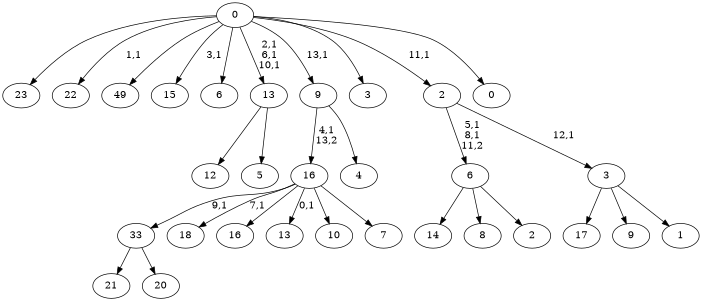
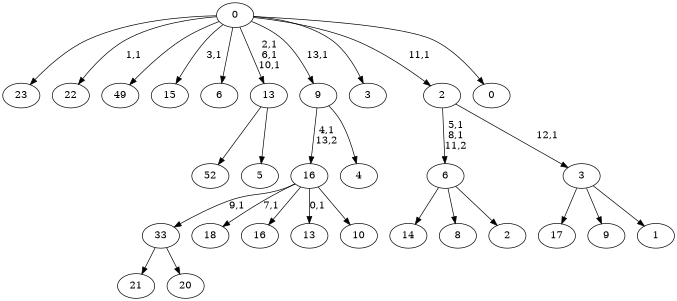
(210, 176) -> (210, 176)
(384, 236) -> none
